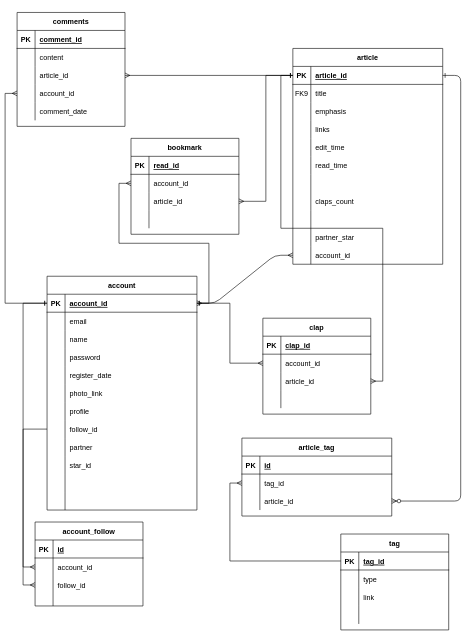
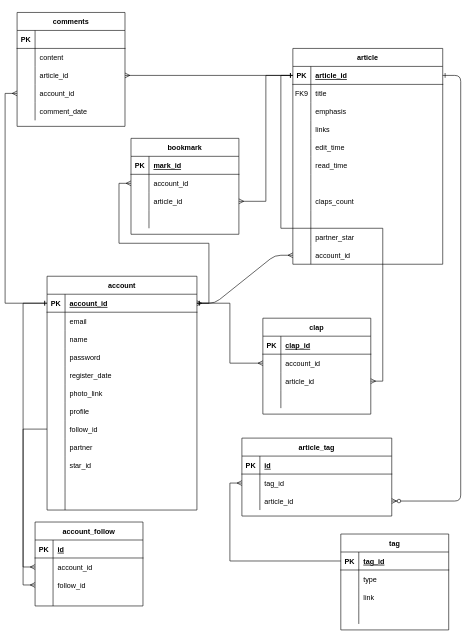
(80, 39) -> none
(167, 166) -> (167, 166)
